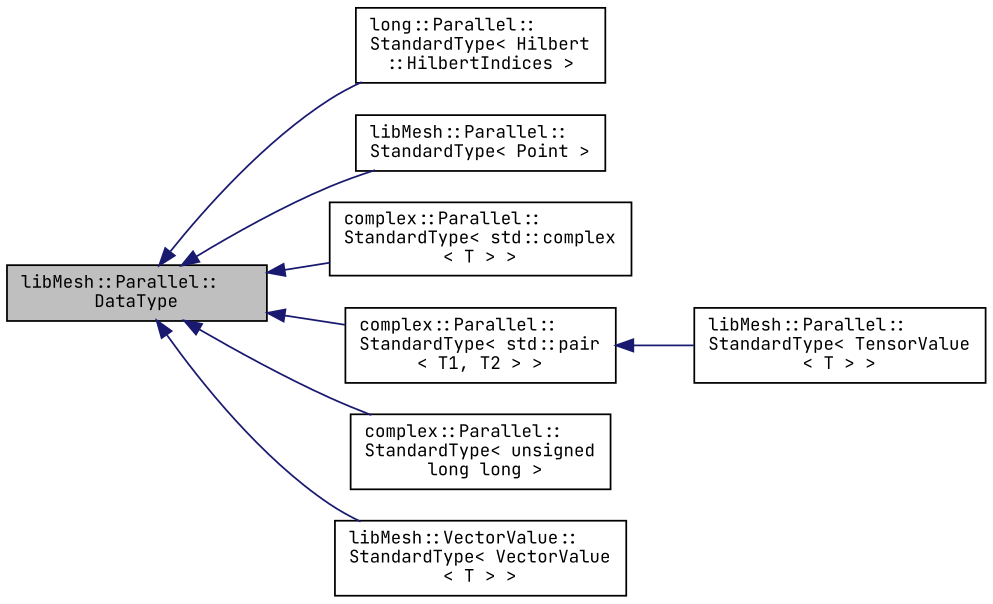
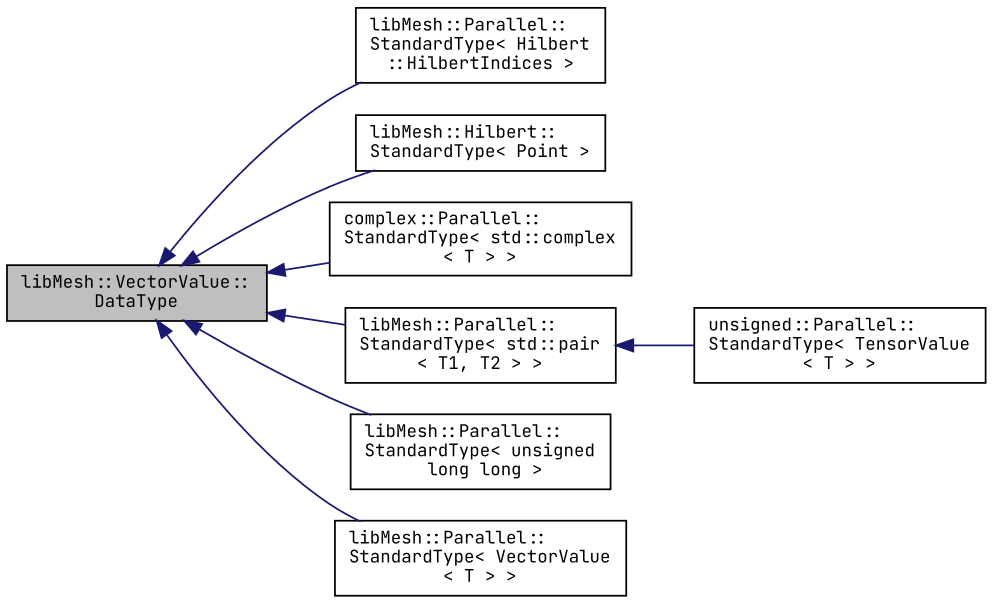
(481, 45) -> (481, 45)
(481, 143) -> (481, 143)
(137, 293) -> (137, 293)
(481, 345) -> (481, 345)
(840, 345) -> (840, 345)
(481, 452) -> (481, 452)
(481, 558) -> (481, 558)
